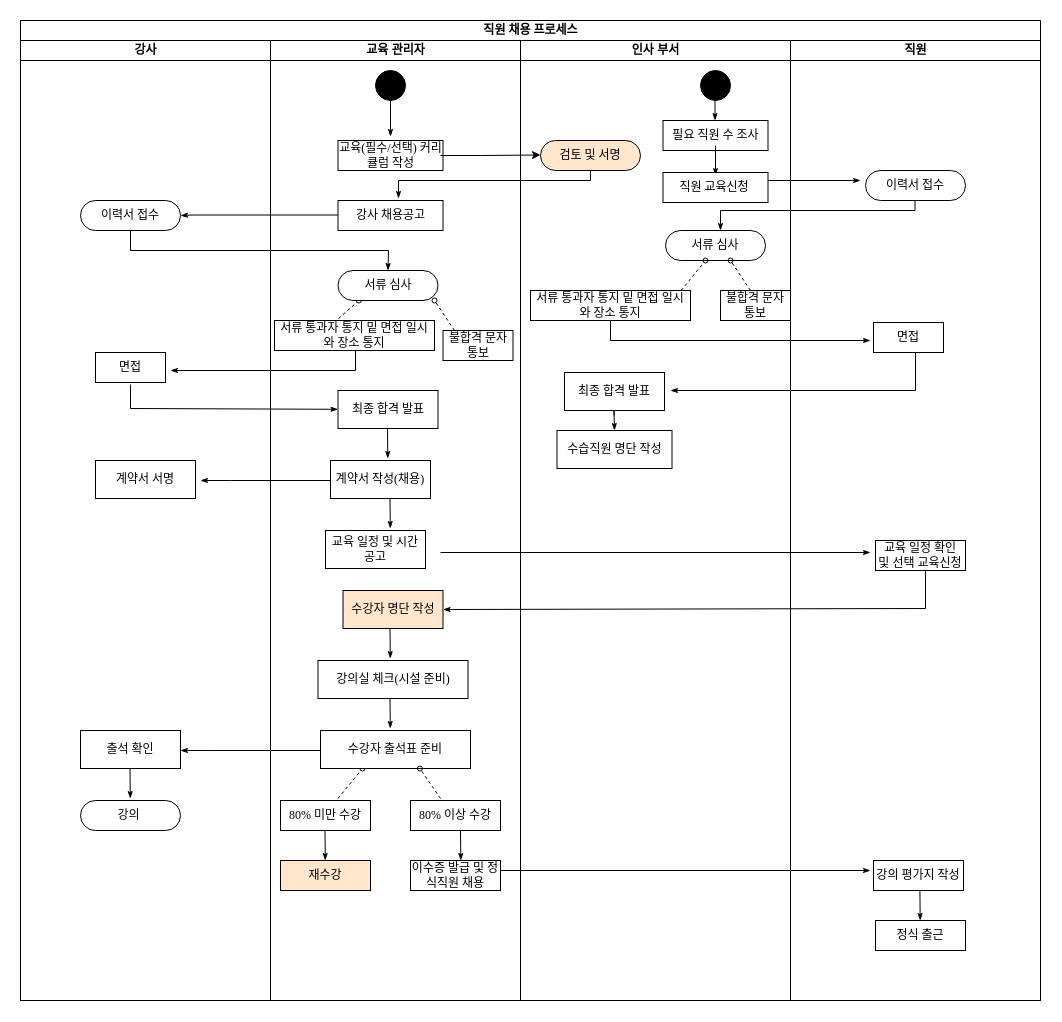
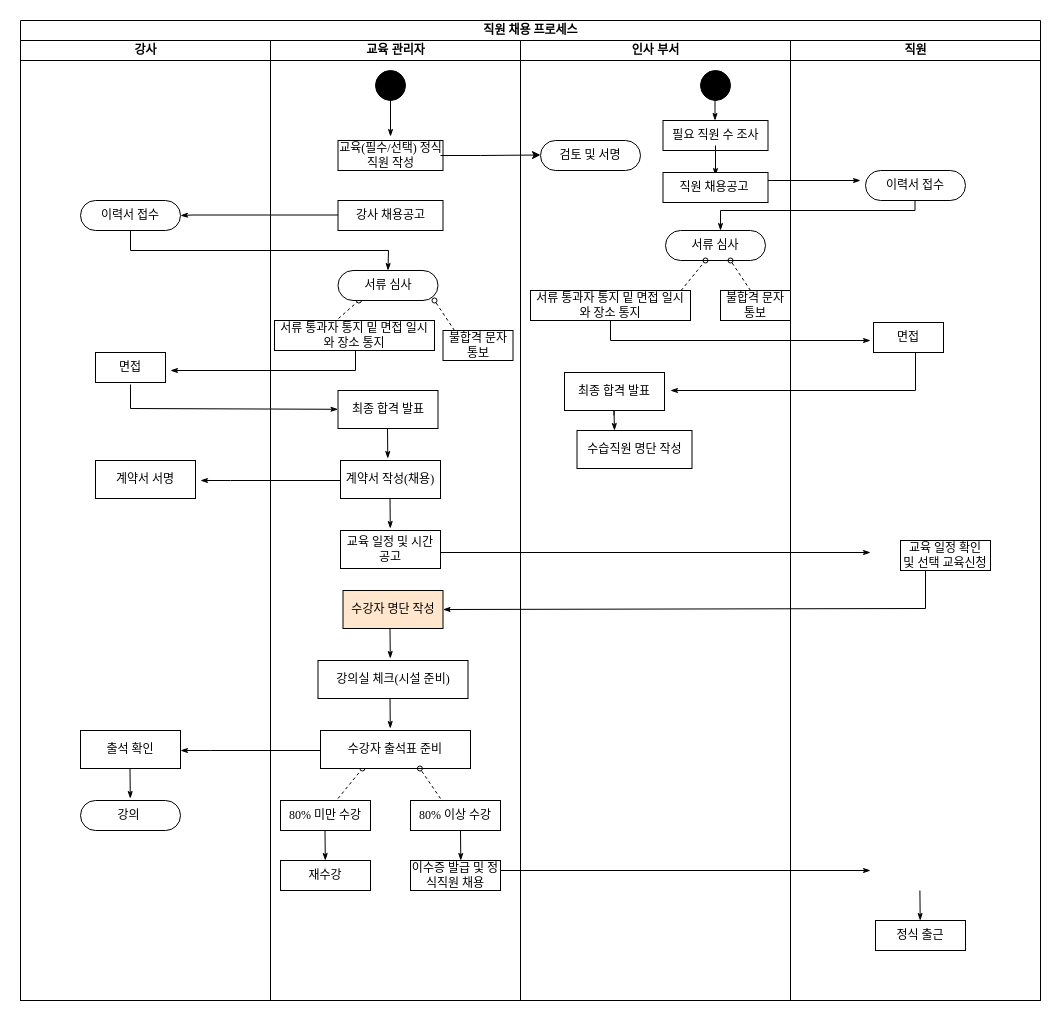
(391, 156) -> (391, 156)
(591, 156) -> (591, 156)
(494, 181) -> none
(716, 188) -> (716, 188)
(615, 450) -> (635, 450)
(381, 480) -> (391, 480)
(376, 550) -> (391, 550)
(921, 556) -> (946, 556)
(326, 876) -> (326, 876)
(919, 876) -> none
